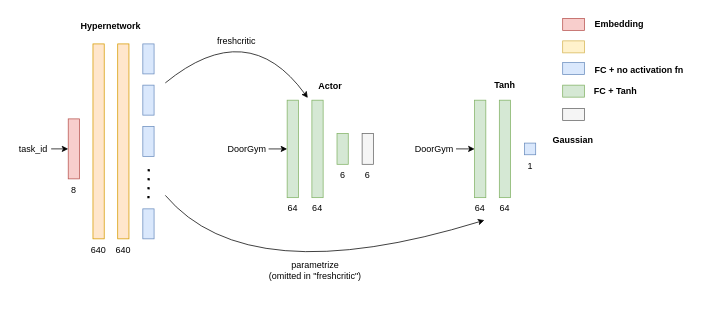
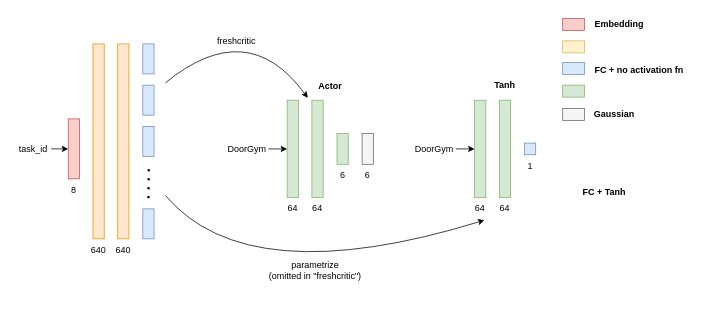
(111, 27) -> none
(644, 91) -> (633, 192)
(603, 141) -> (644, 114)
